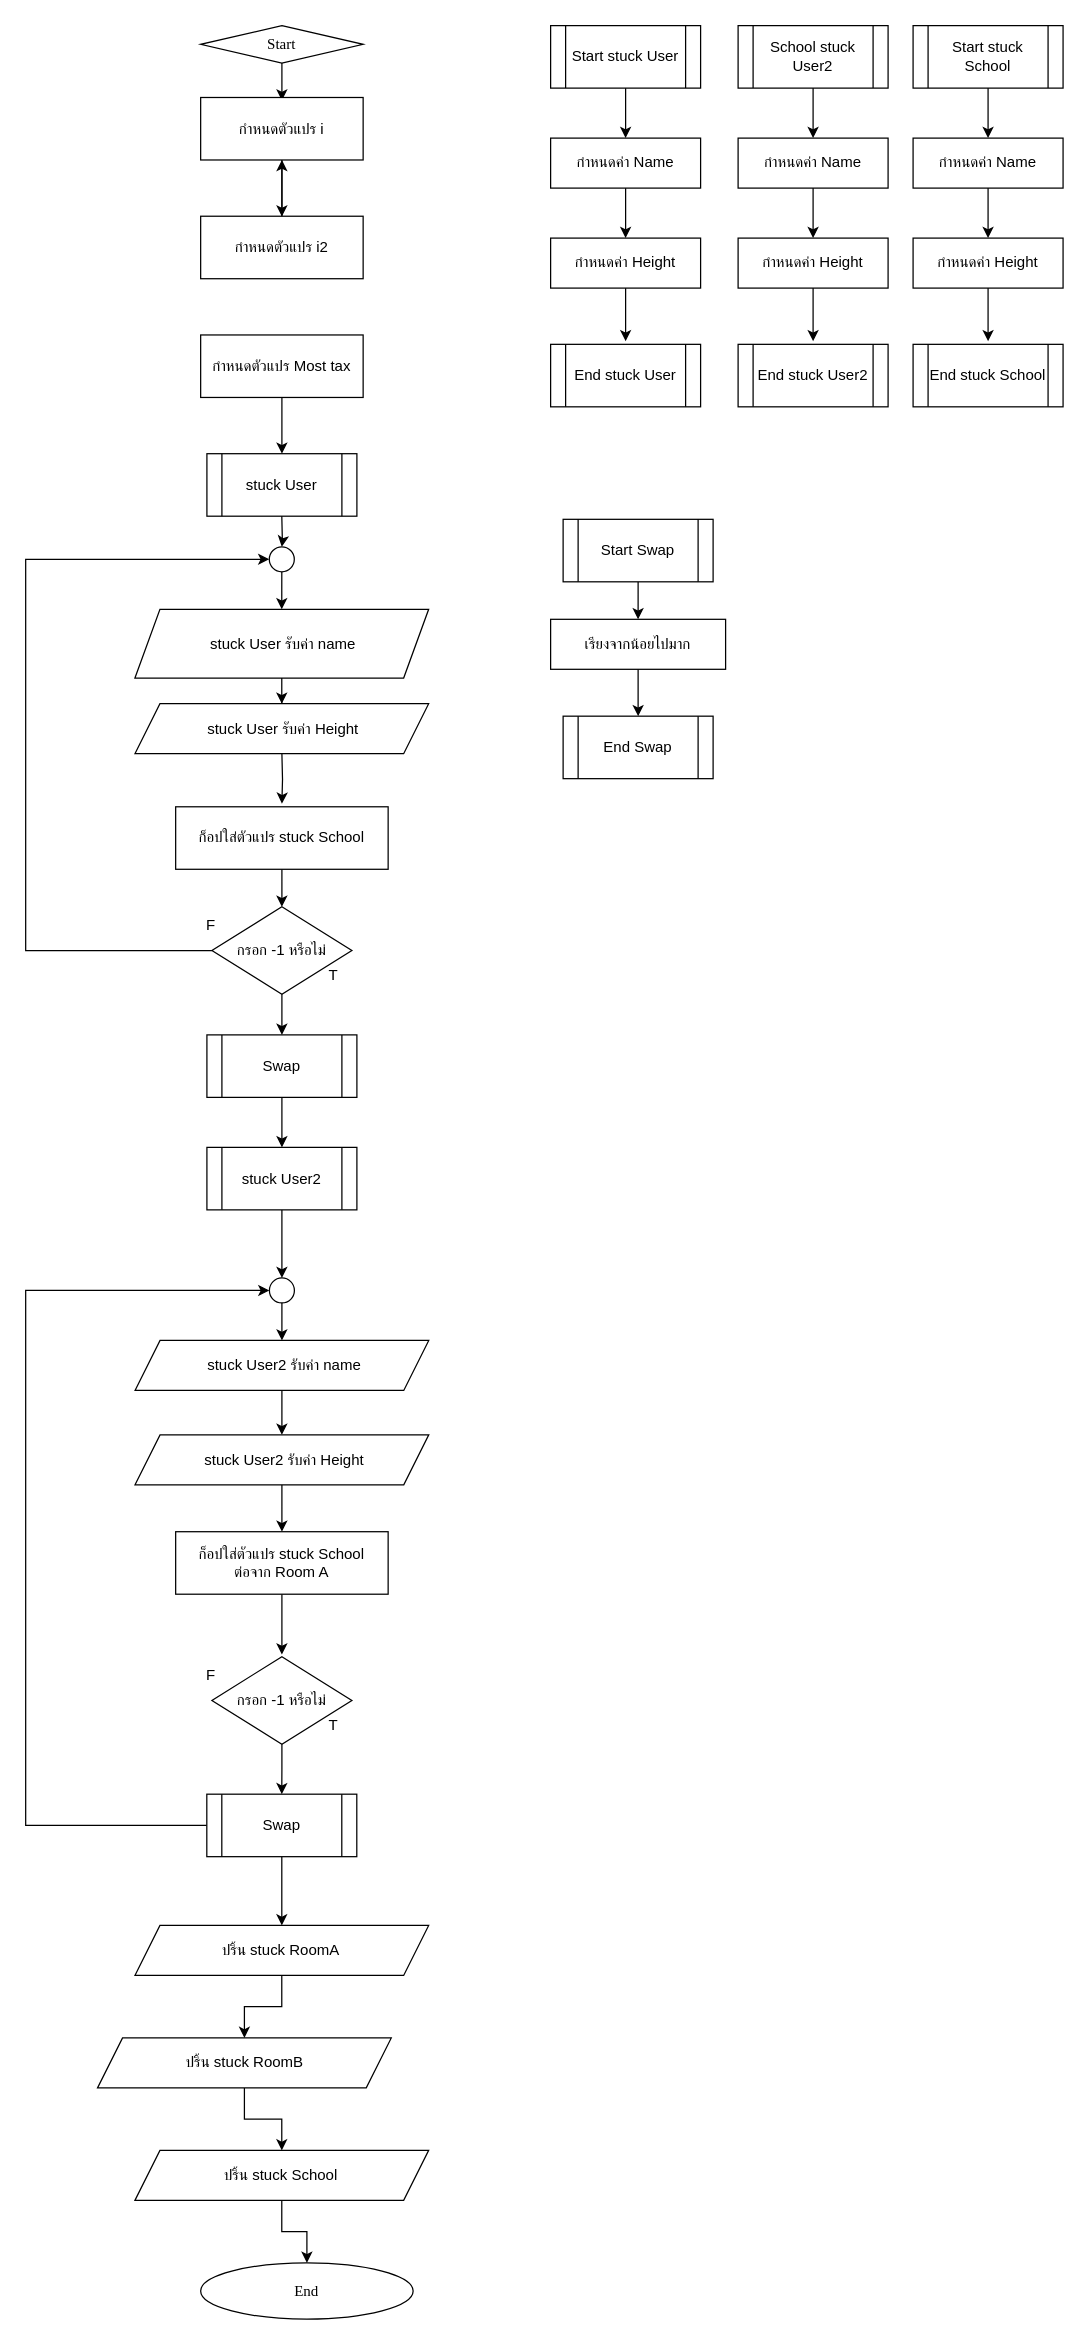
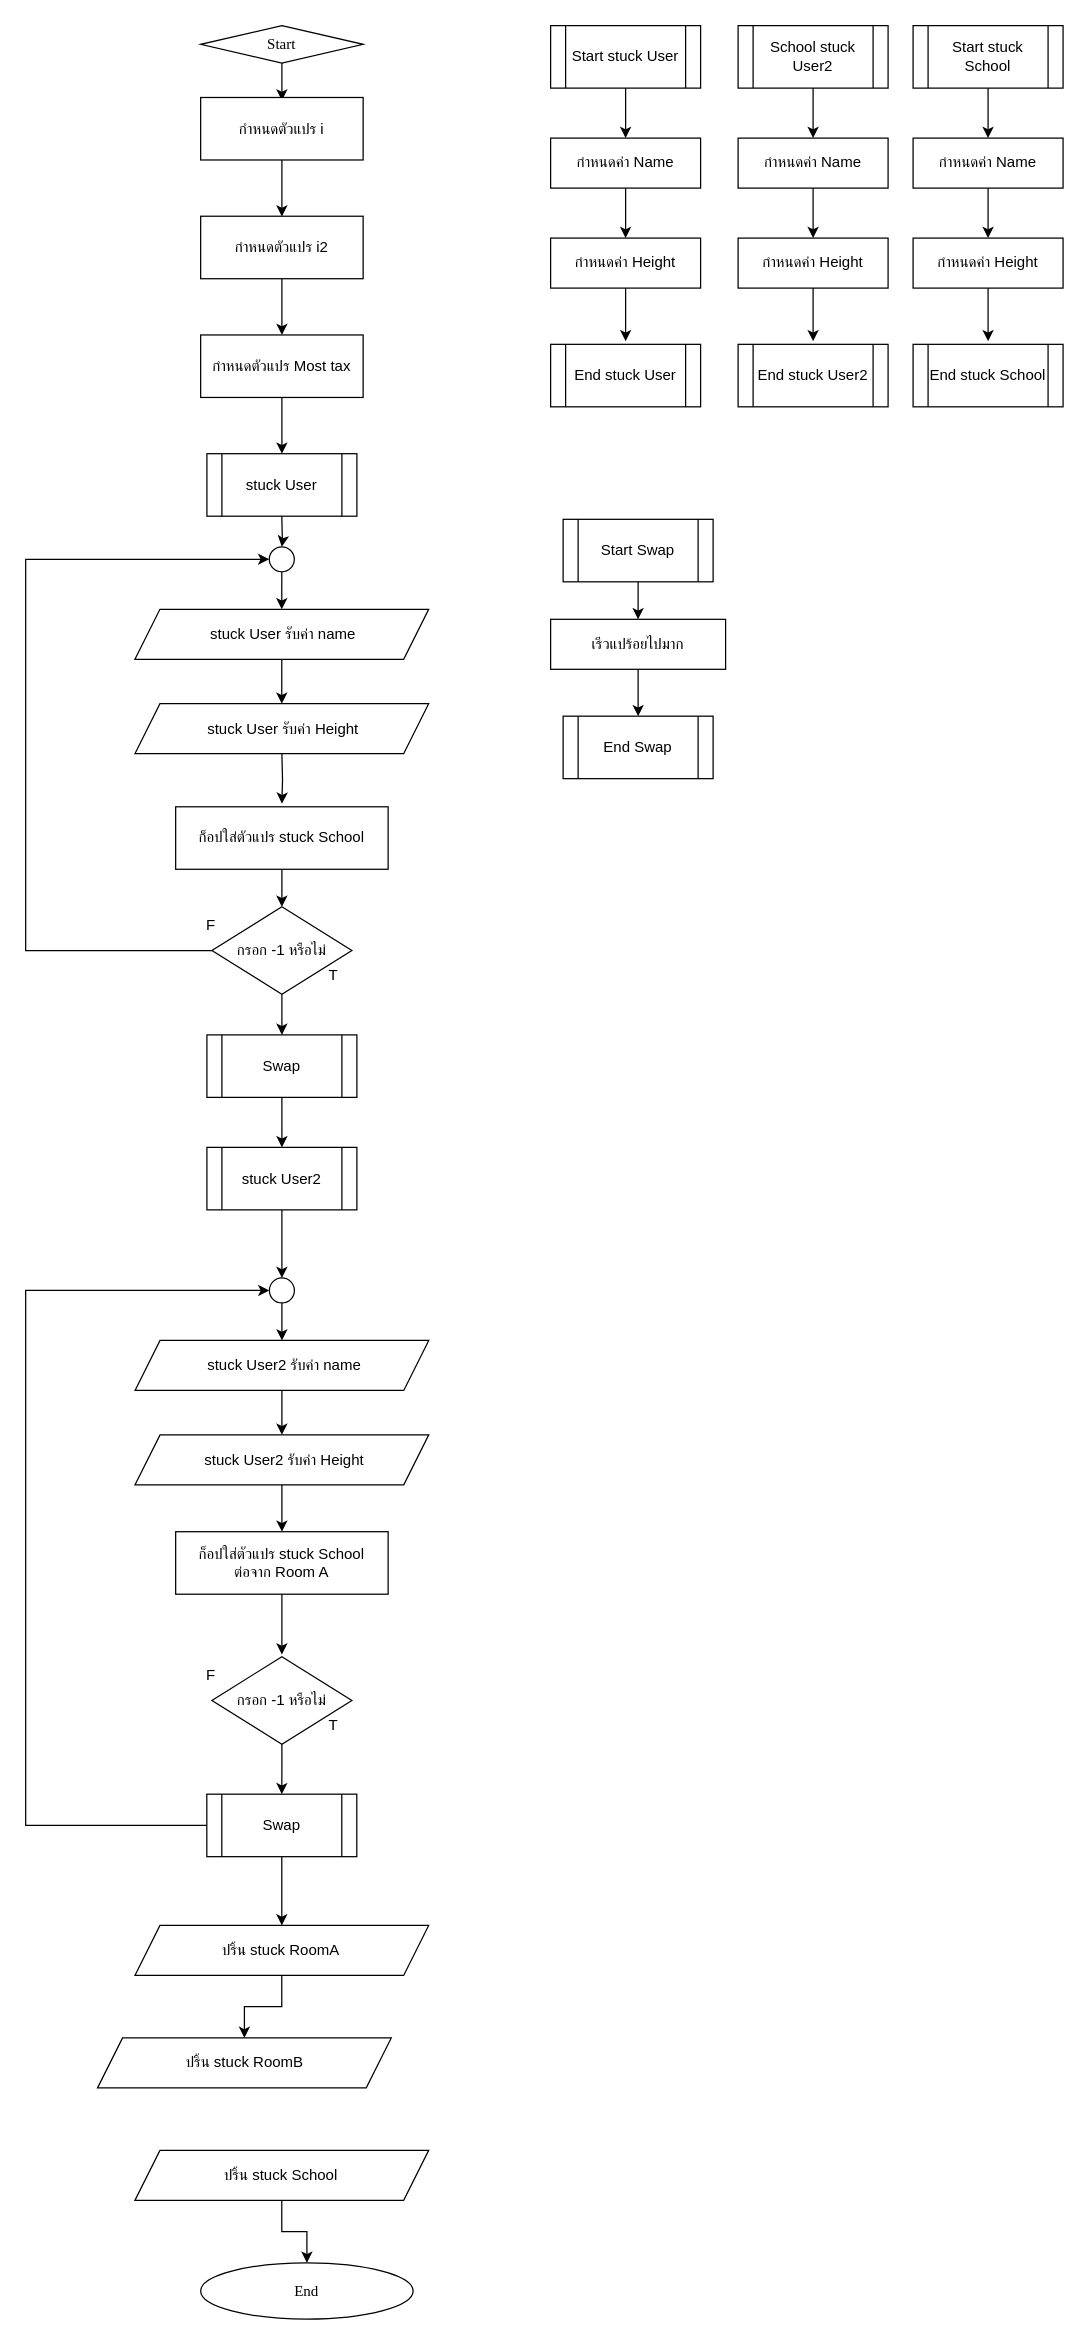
(282, 213) -> (282, 303)
(282, 644) -> (282, 634)
(638, 644) -> (638, 644)
(259, 2119) -> none
